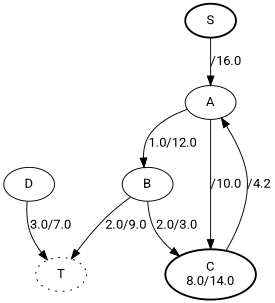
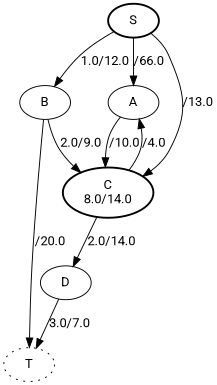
(226, 62) -> (149, 62)
none -> (183, 103)
(157, 127) -> (84, 52)
(259, 184) -> (154, 143)
(126, 225) -> (50, 242)
(177, 225) -> (81, 143)
none -> (87, 238)
